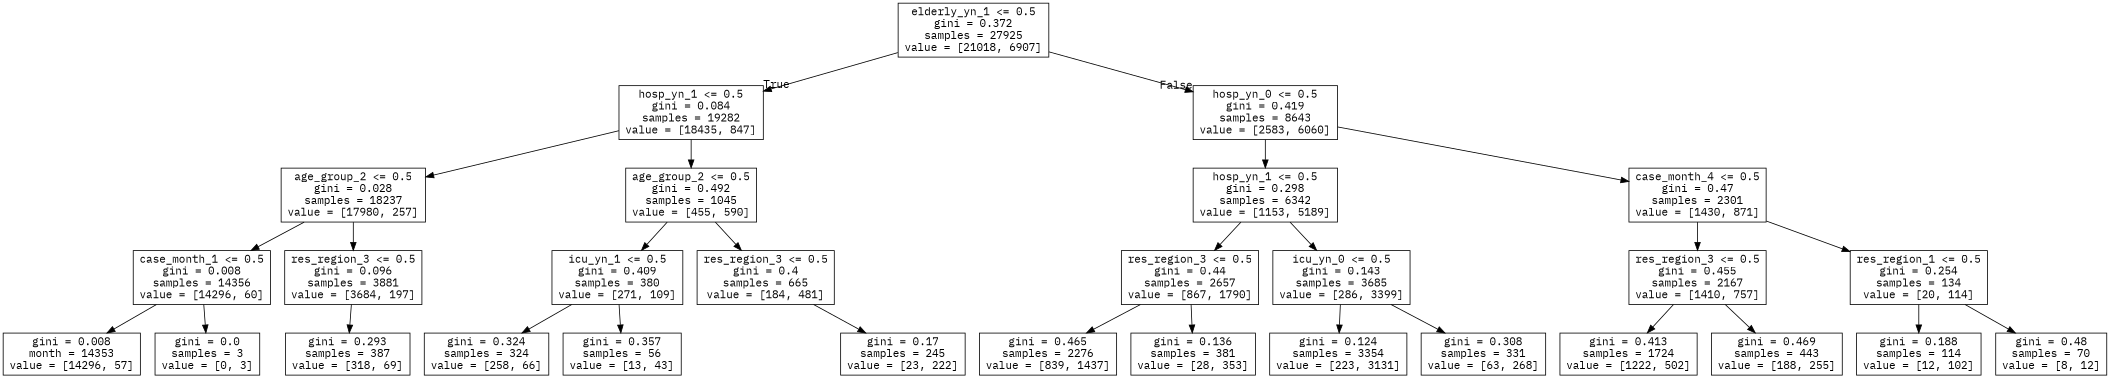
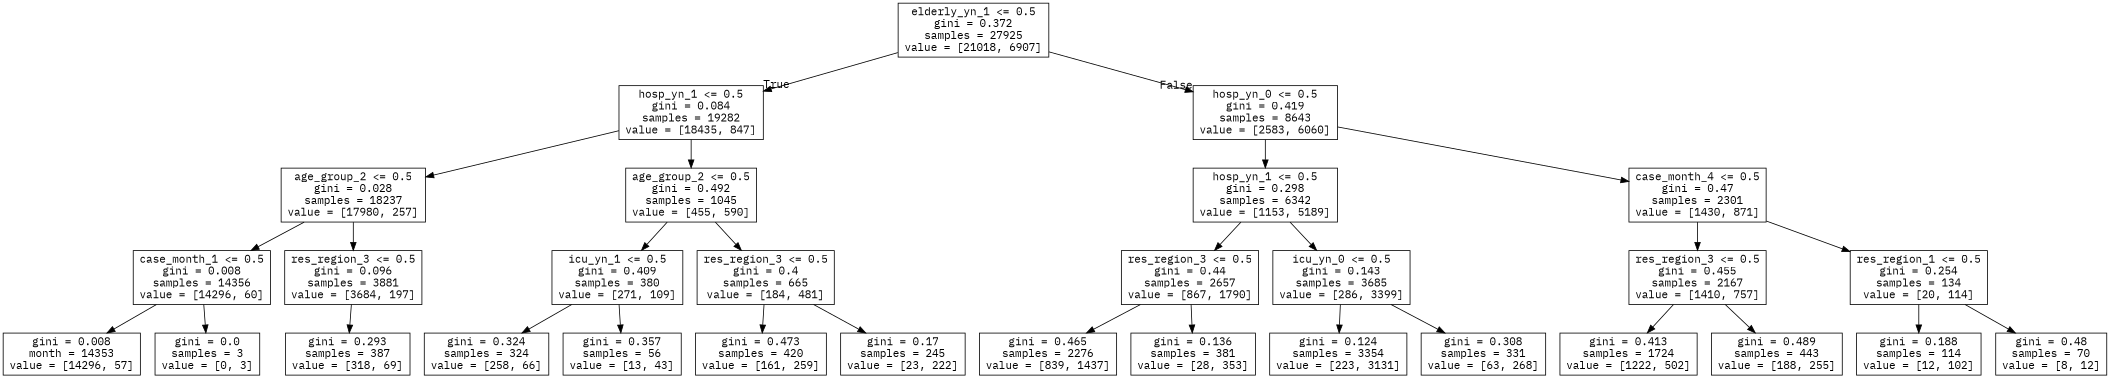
none -> (761, 354)
(1777, 354) -> (1777, 354)
